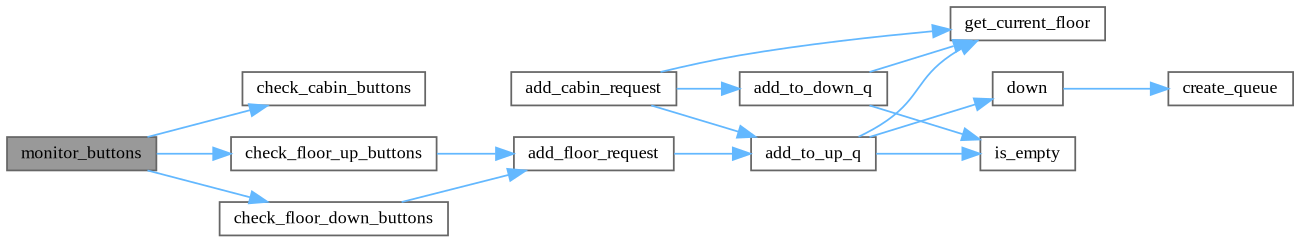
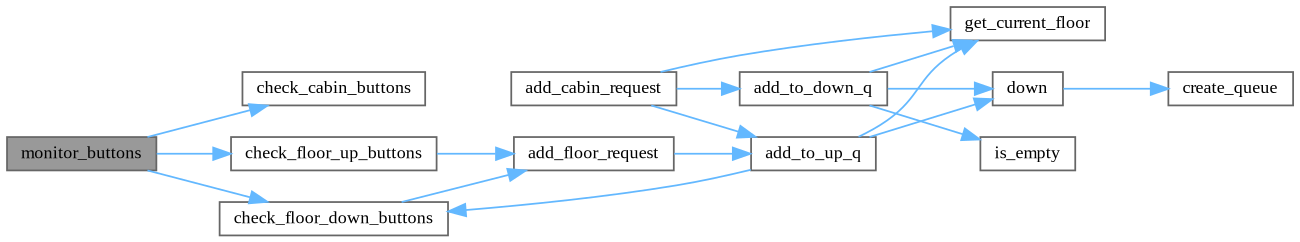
none -> (931, 89)
(919, 154) -> (609, 195)
